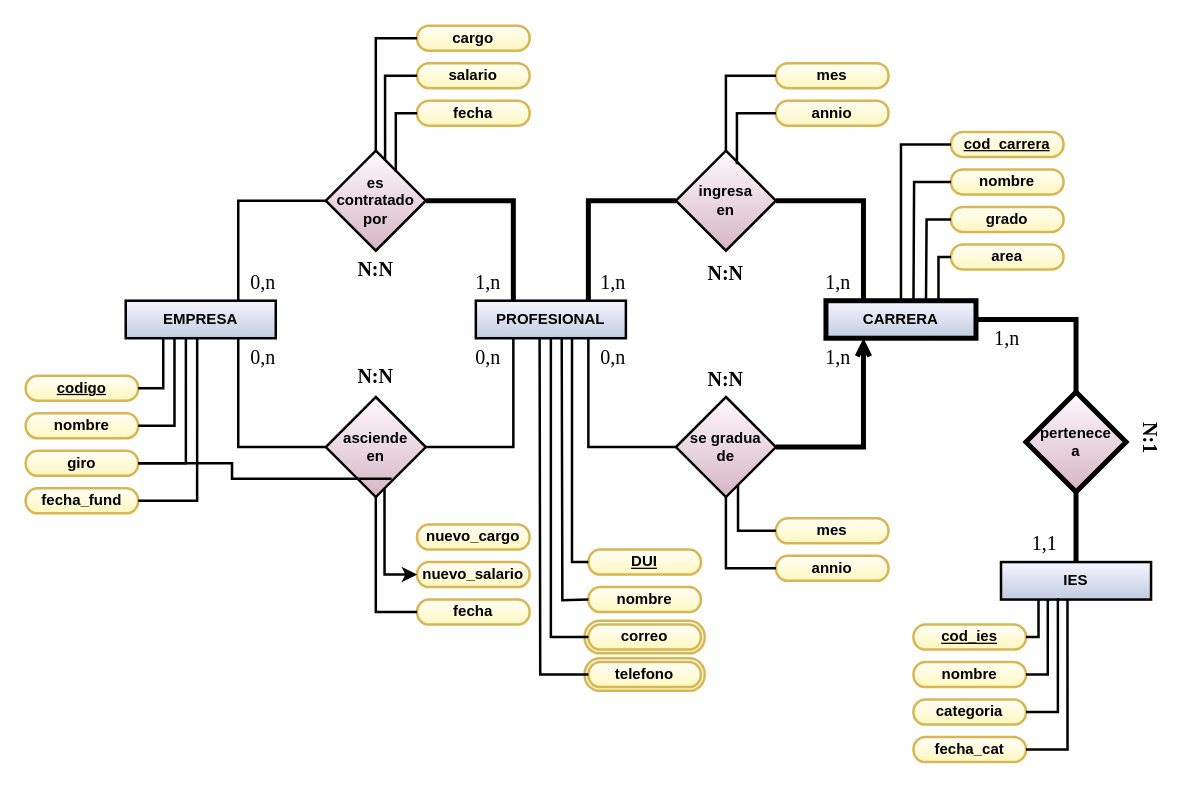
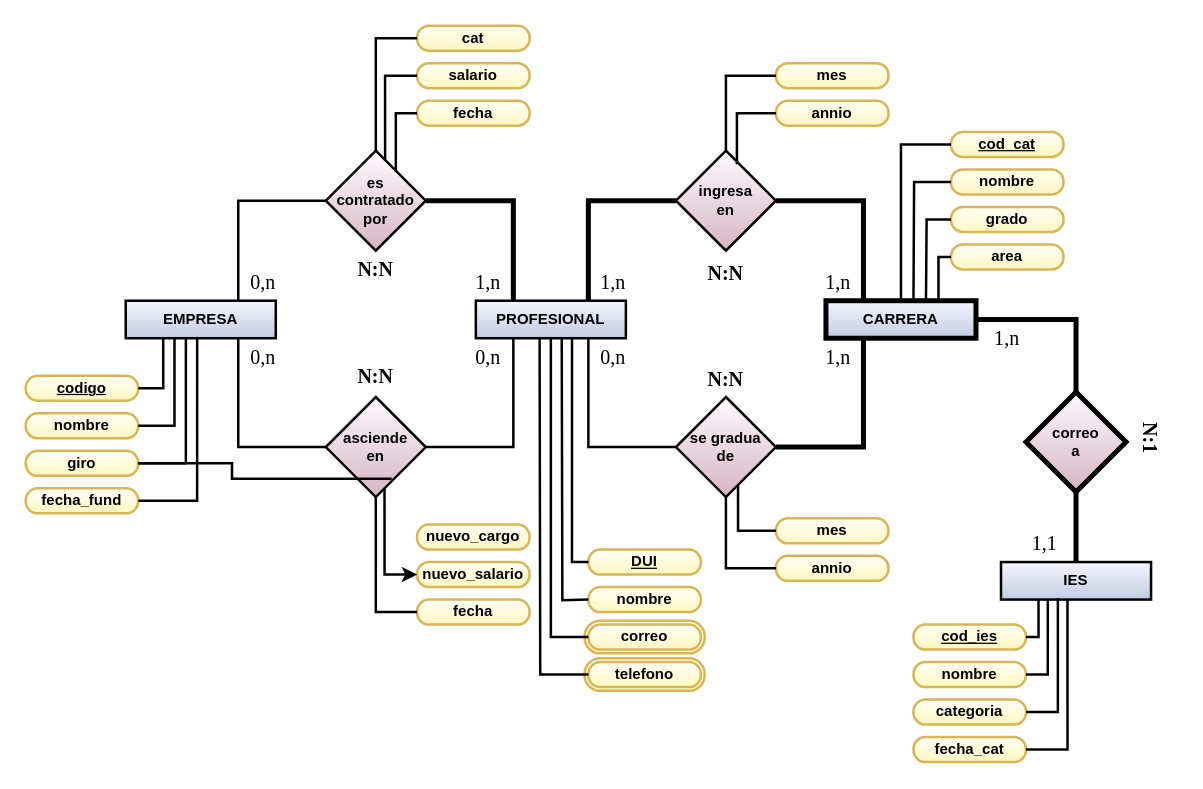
(473, 38) -> (473, 38)
(1007, 144) -> (1007, 144)
(863, 350) -> (863, 341)
(1076, 442) -> (1076, 442)
